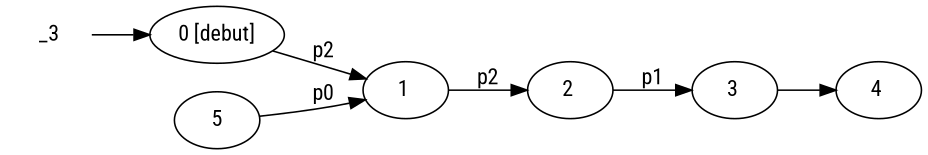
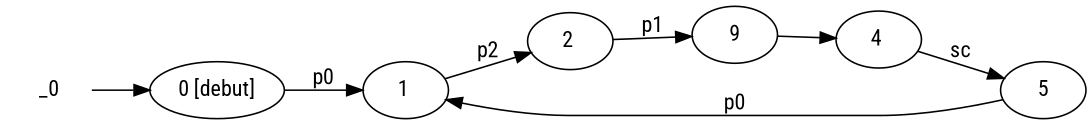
(49, 35) -> (49, 90)
(323, 51) -> (323, 78)
none -> (953, 62)
(735, 90) -> (735, 35)
